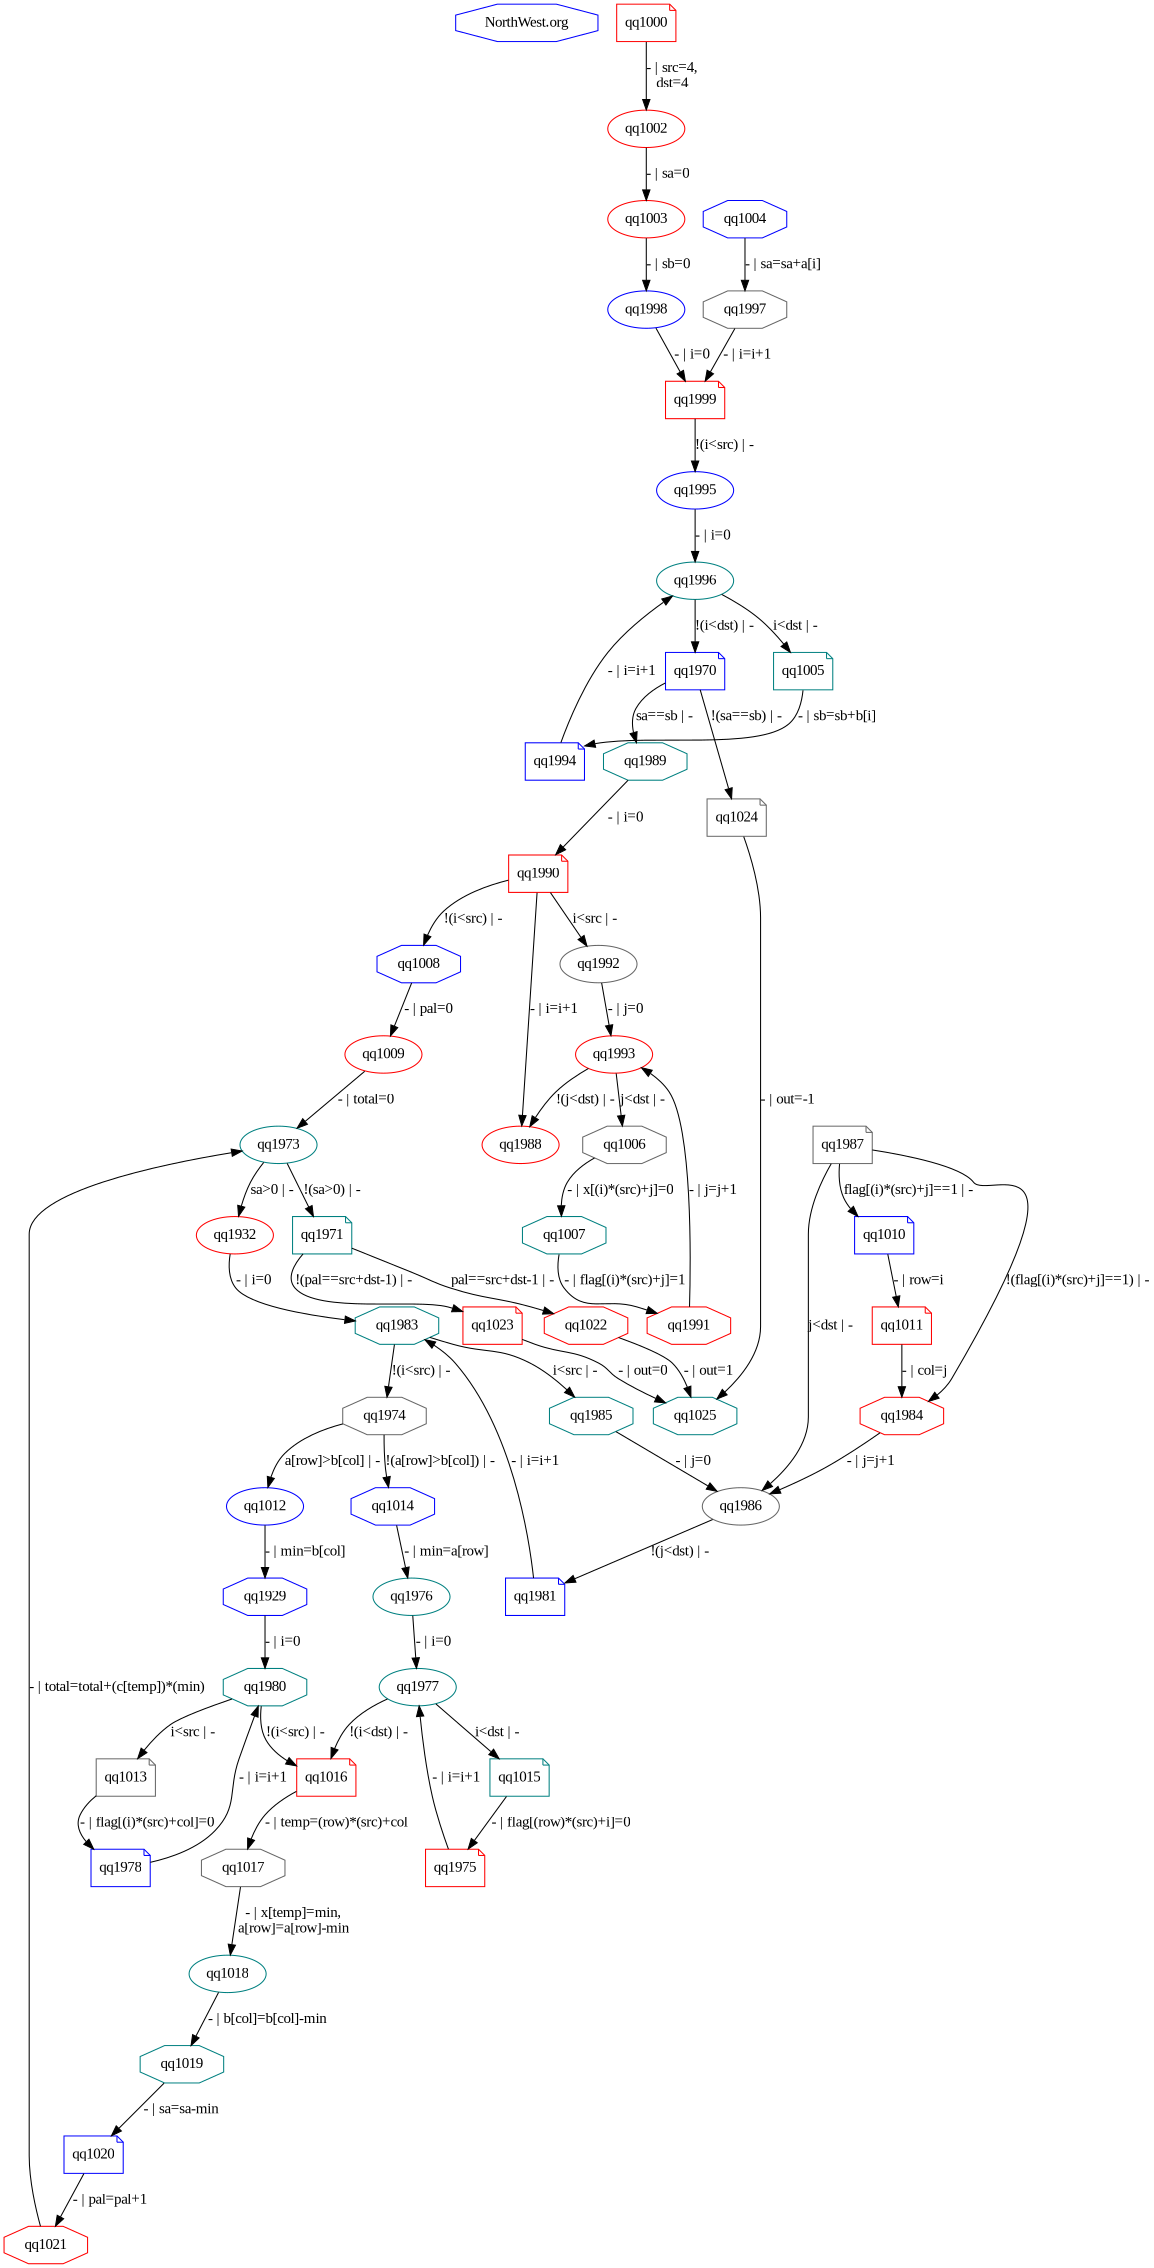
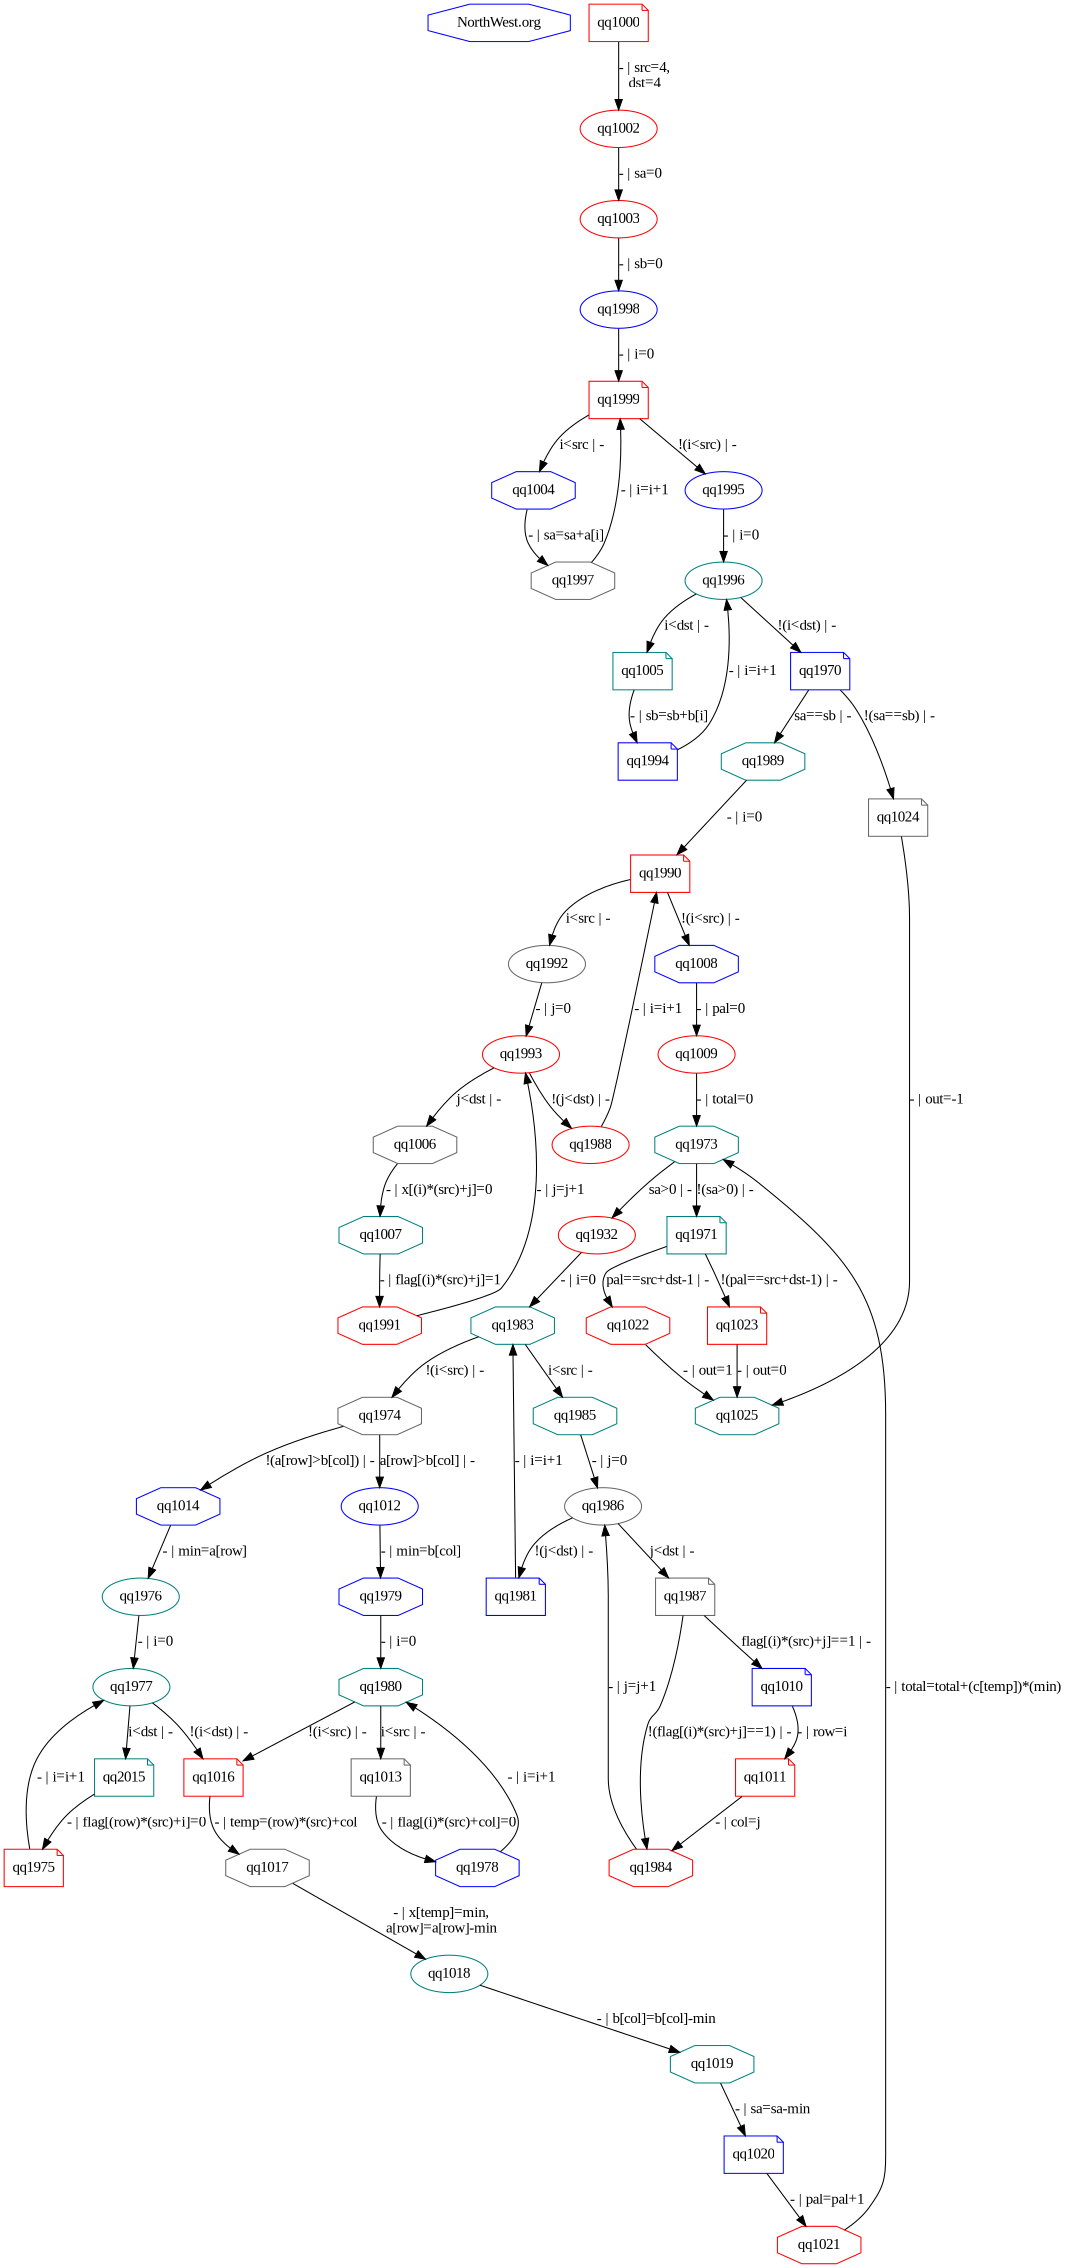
none -> (562, 435)
(530, 1004) -> (631, 1016)
(279, 1145) -> (697, 1145)
(808, 1328) -> (640, 1547)
(265, 1597) -> (381, 1597)
(520, 1778) -> (124, 1778)
(121, 1868) -> (477, 1868)
